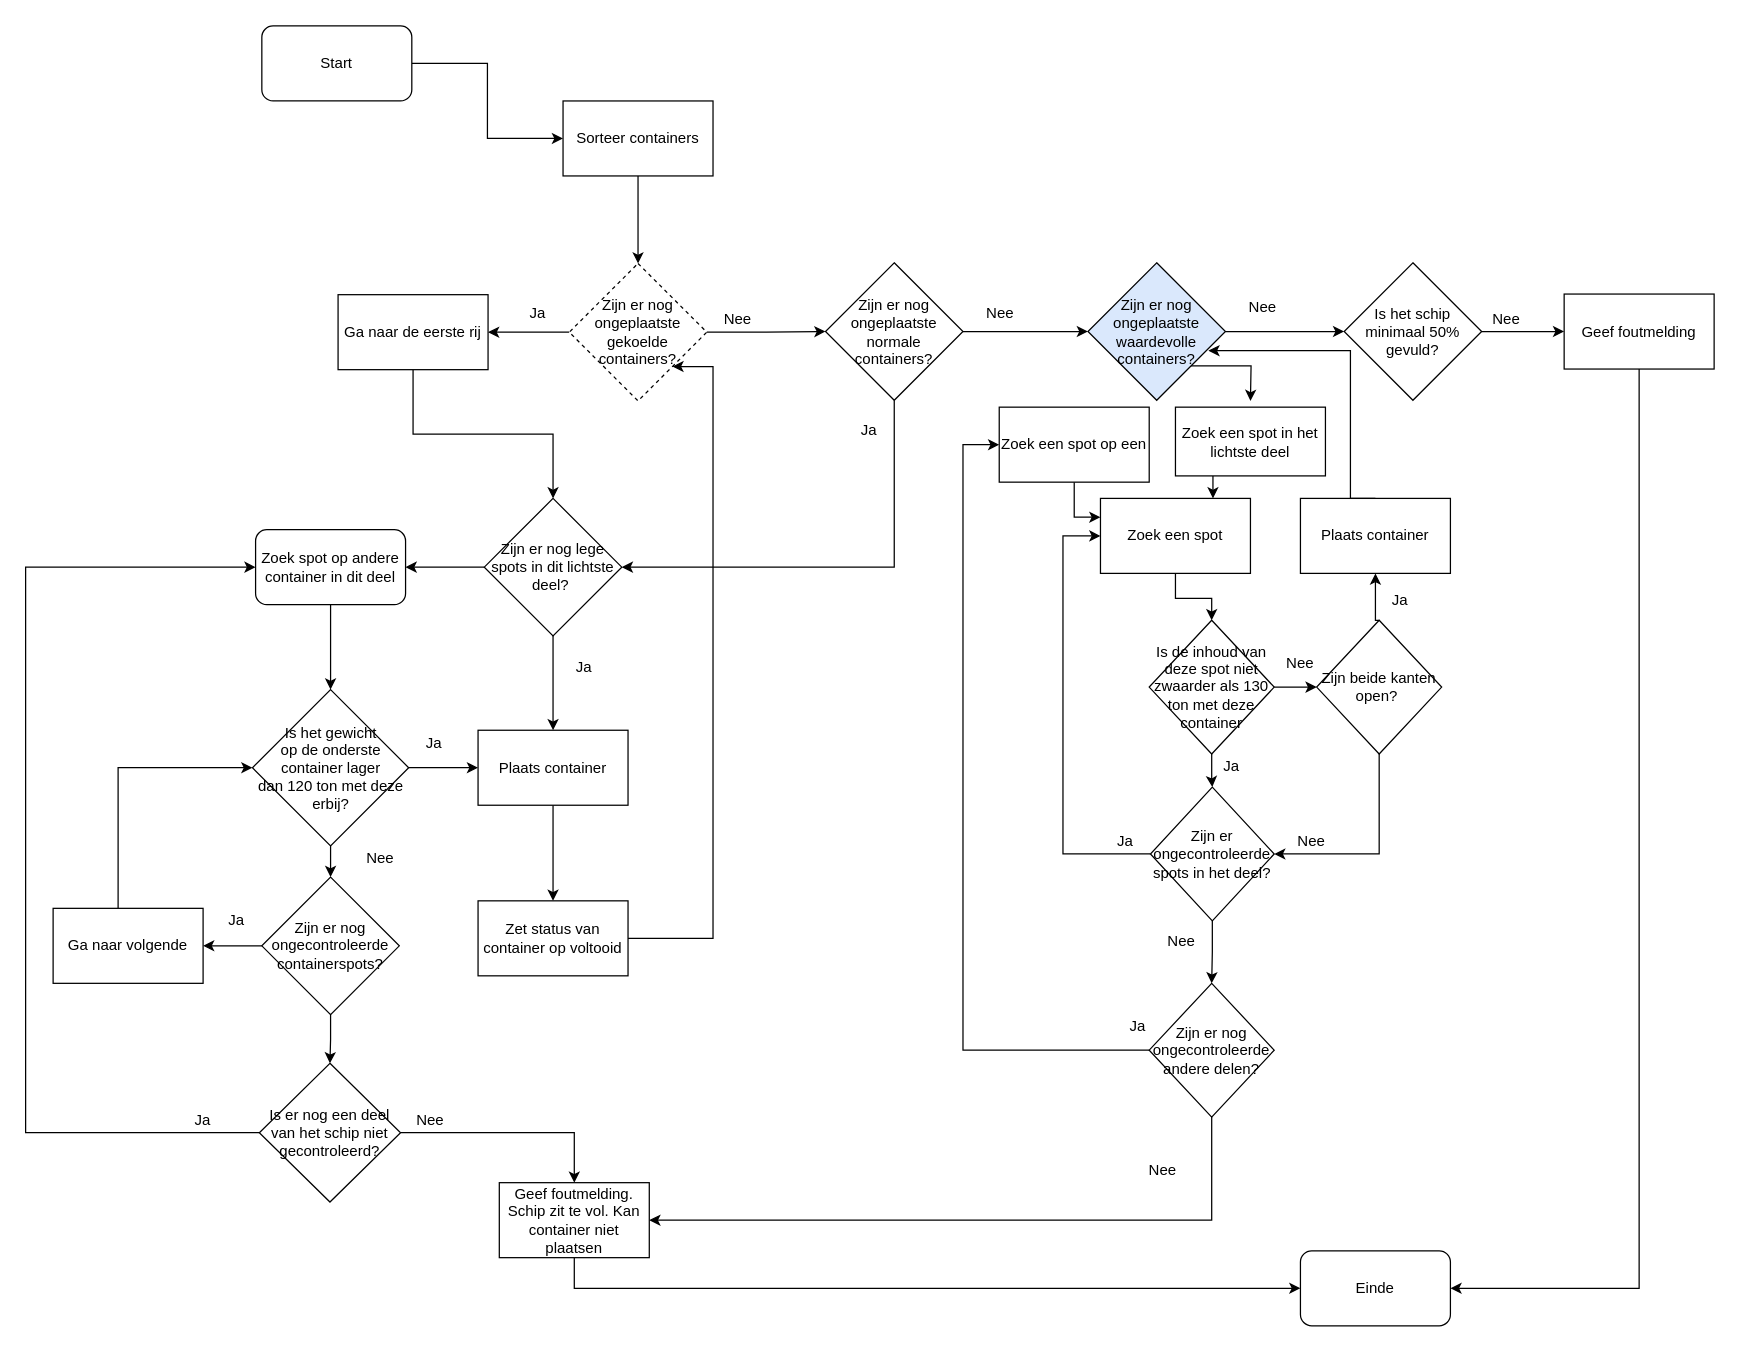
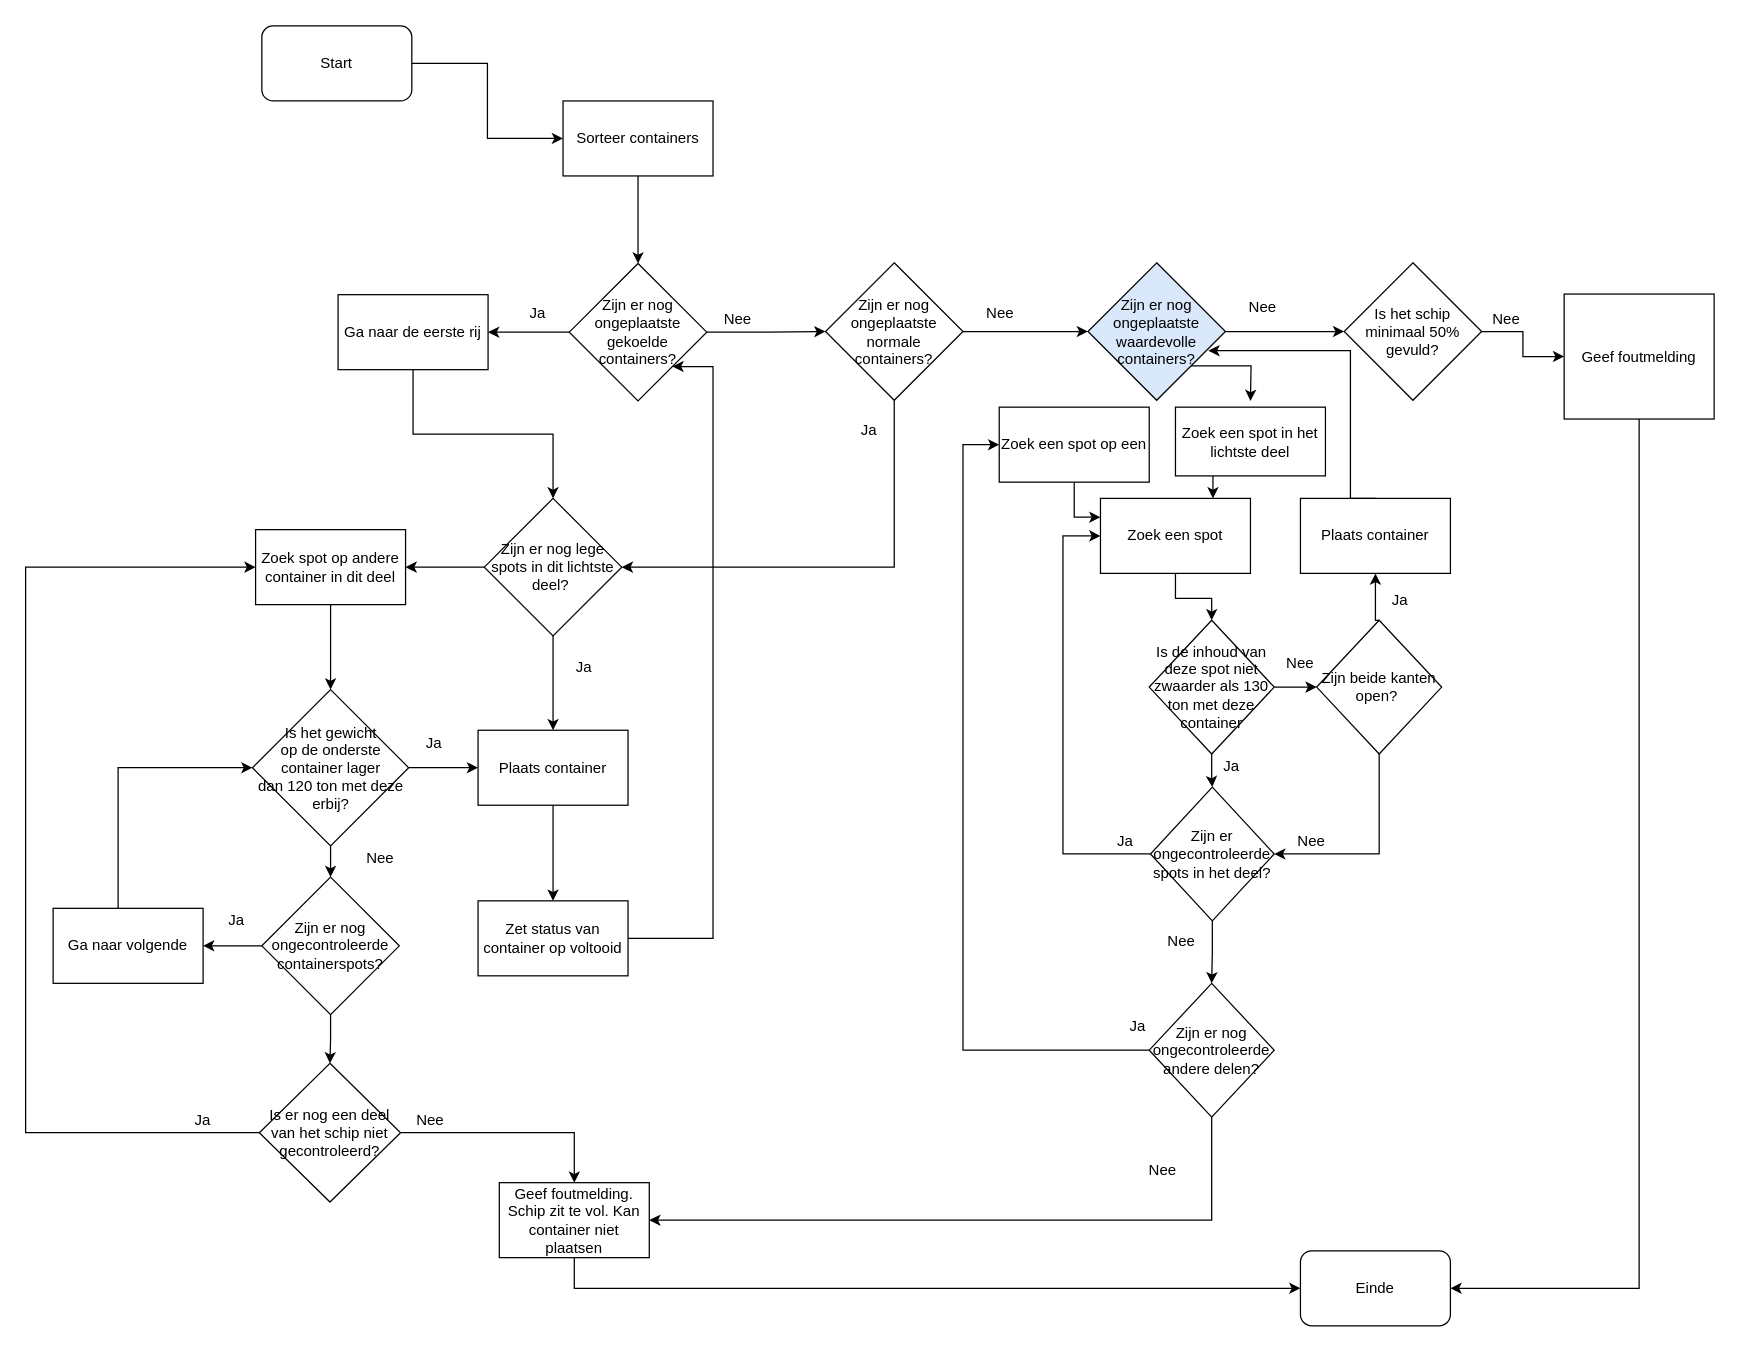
(1639, 331) -> (1639, 356)
(638, 332) -> (638, 332)
(331, 567) -> (331, 567)
